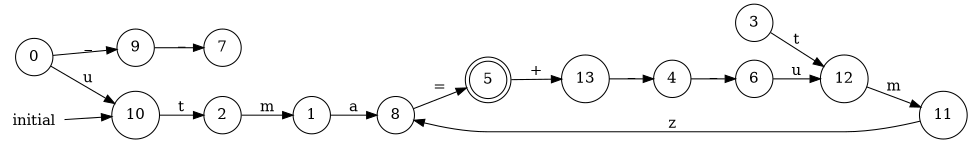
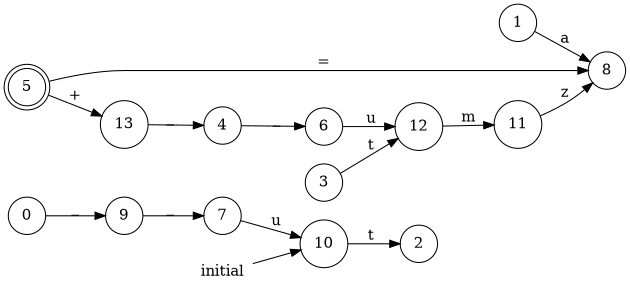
(78, 82) -> (266, 228)
(435, 100) -> (313, 71)
(262, 115) -> none
